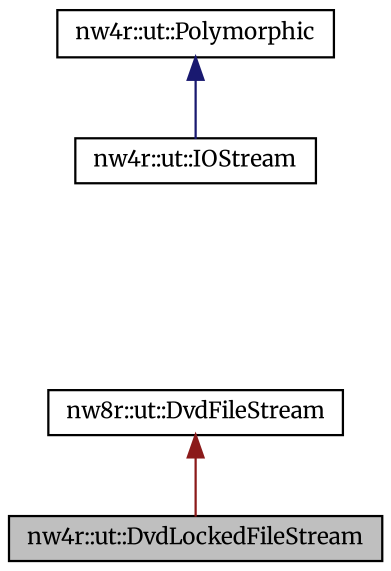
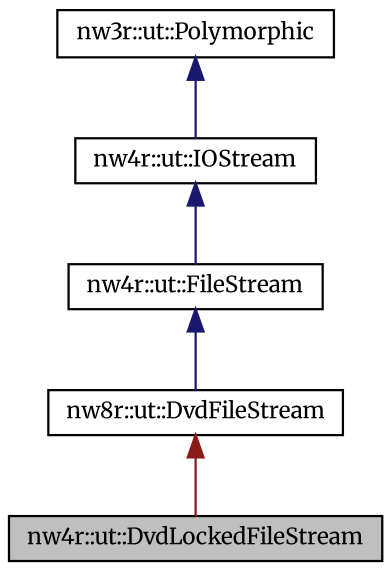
(196, 34) -> (196, 34)
none -> (196, 287)
